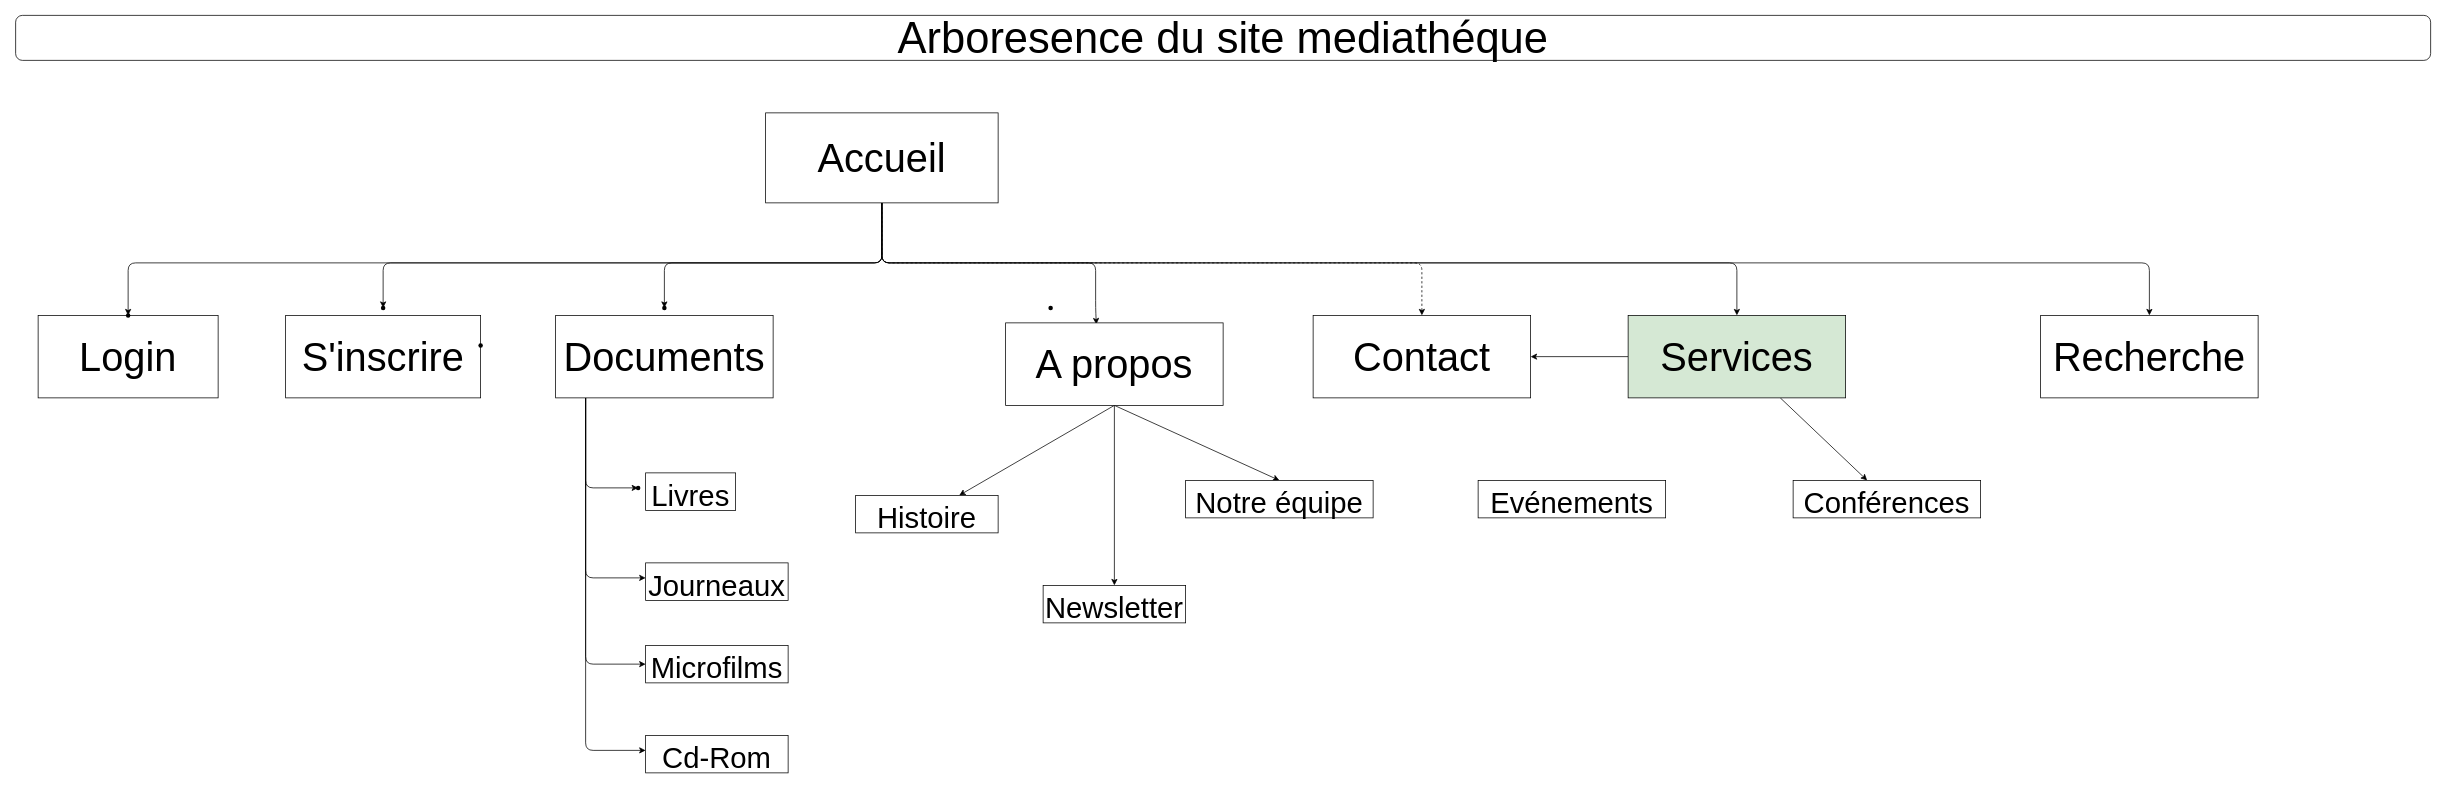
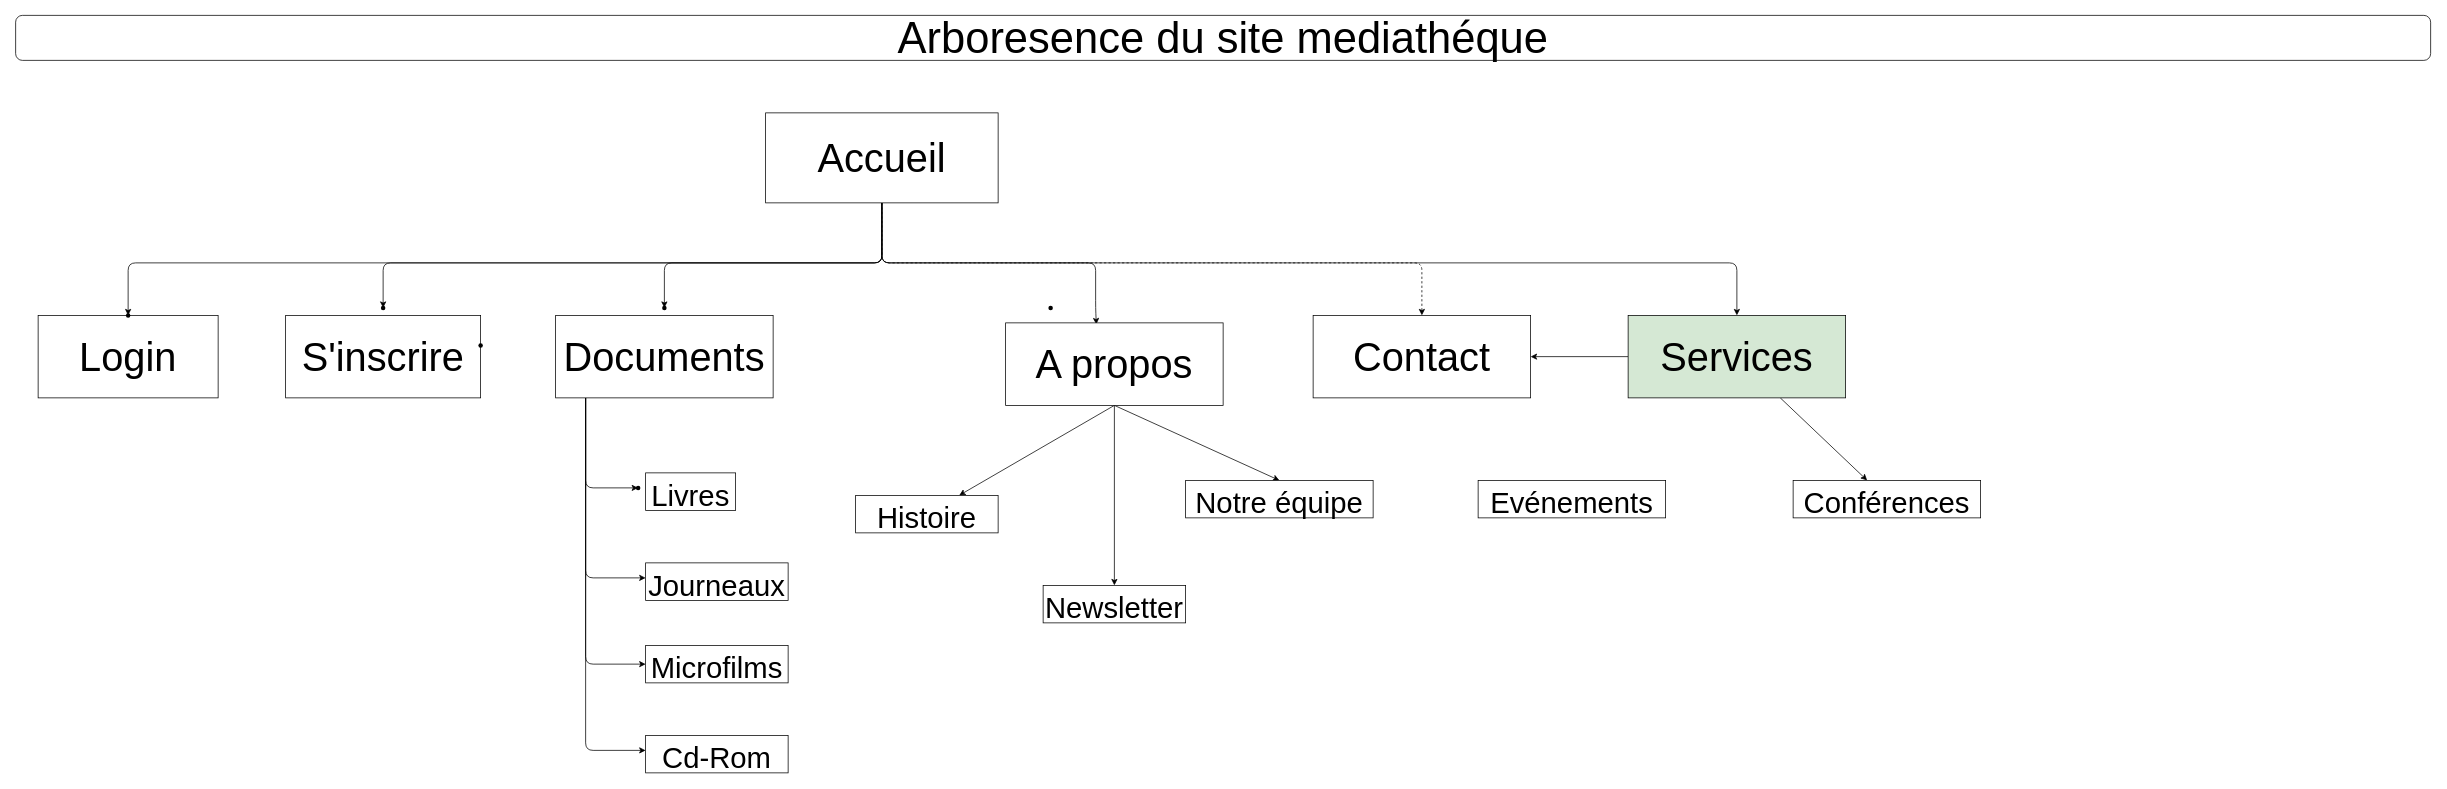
(2149, 285) -> none
(2149, 357) -> none
